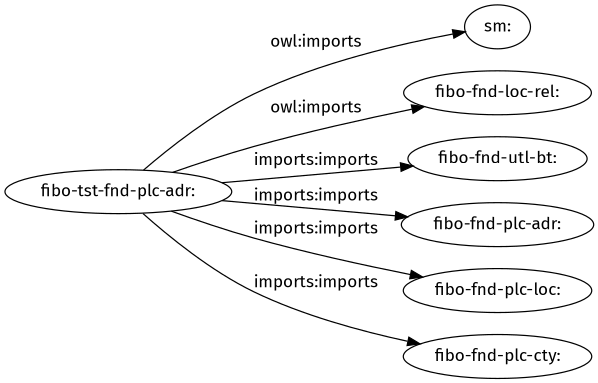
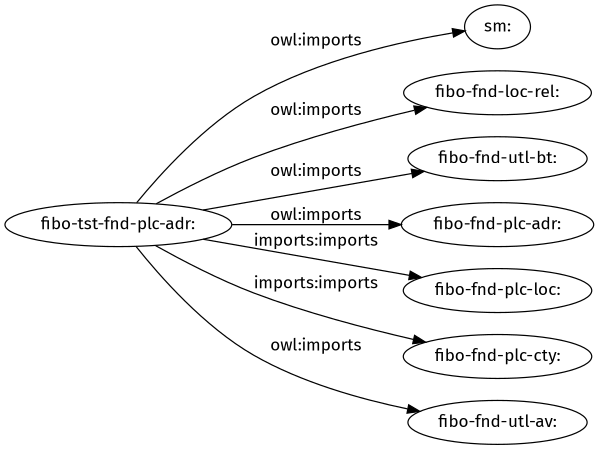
(317, 161) -> (317, 172)
(317, 196) -> (317, 215)
none -> (498, 422)
